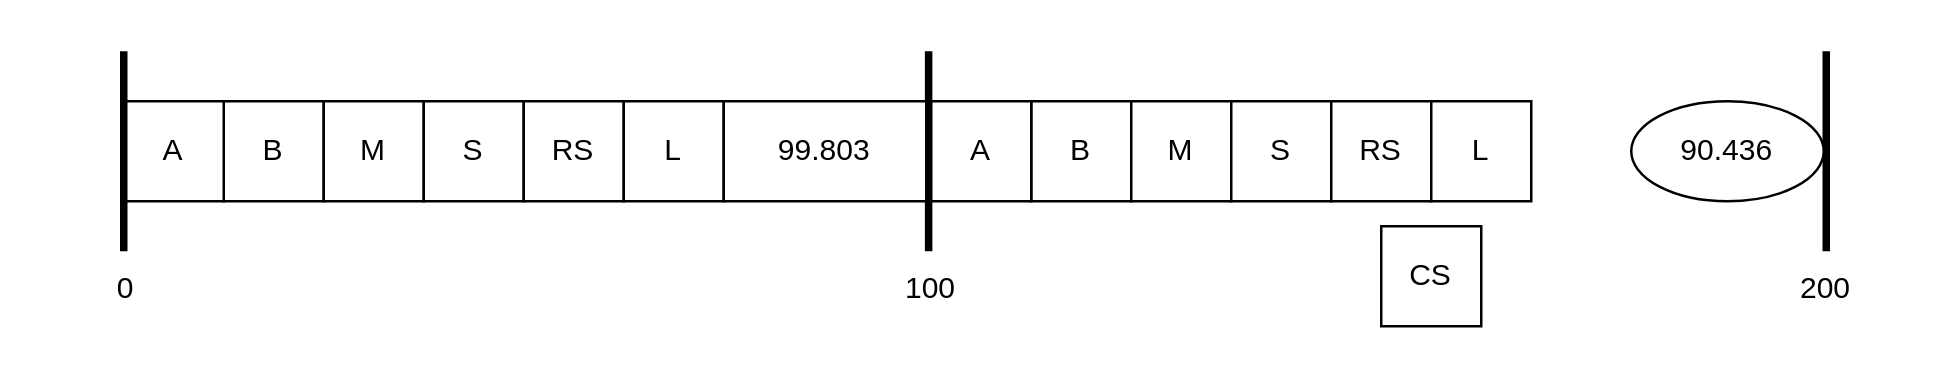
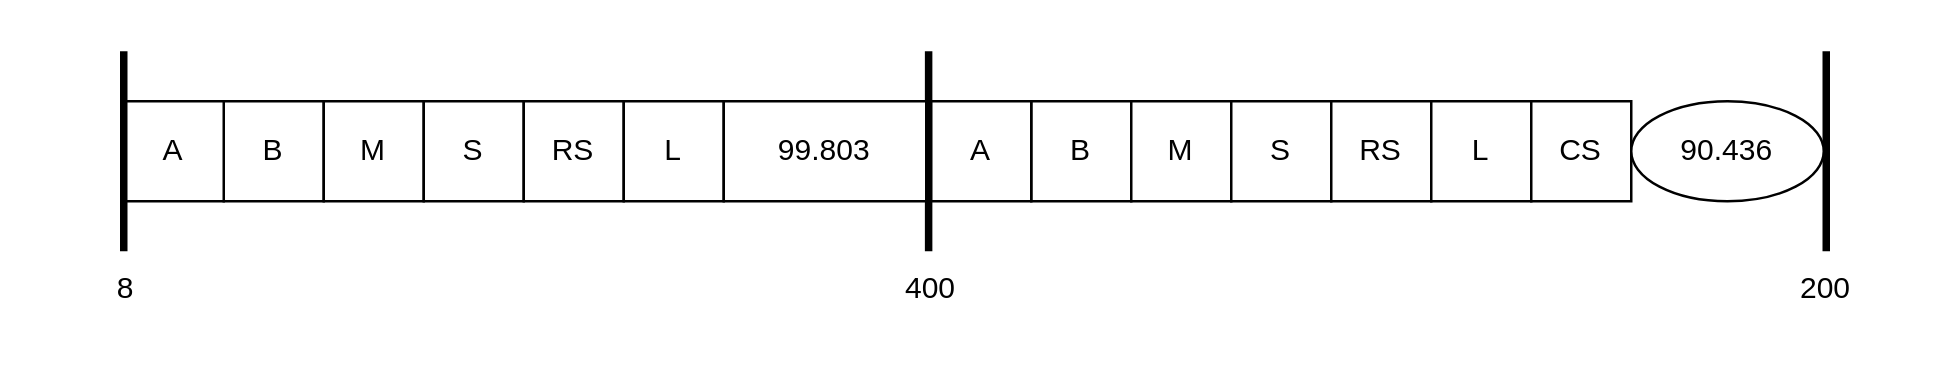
(1431, 276) -> (1581, 151)
(126, 289) -> (126, 289)
(931, 289) -> (931, 289)
